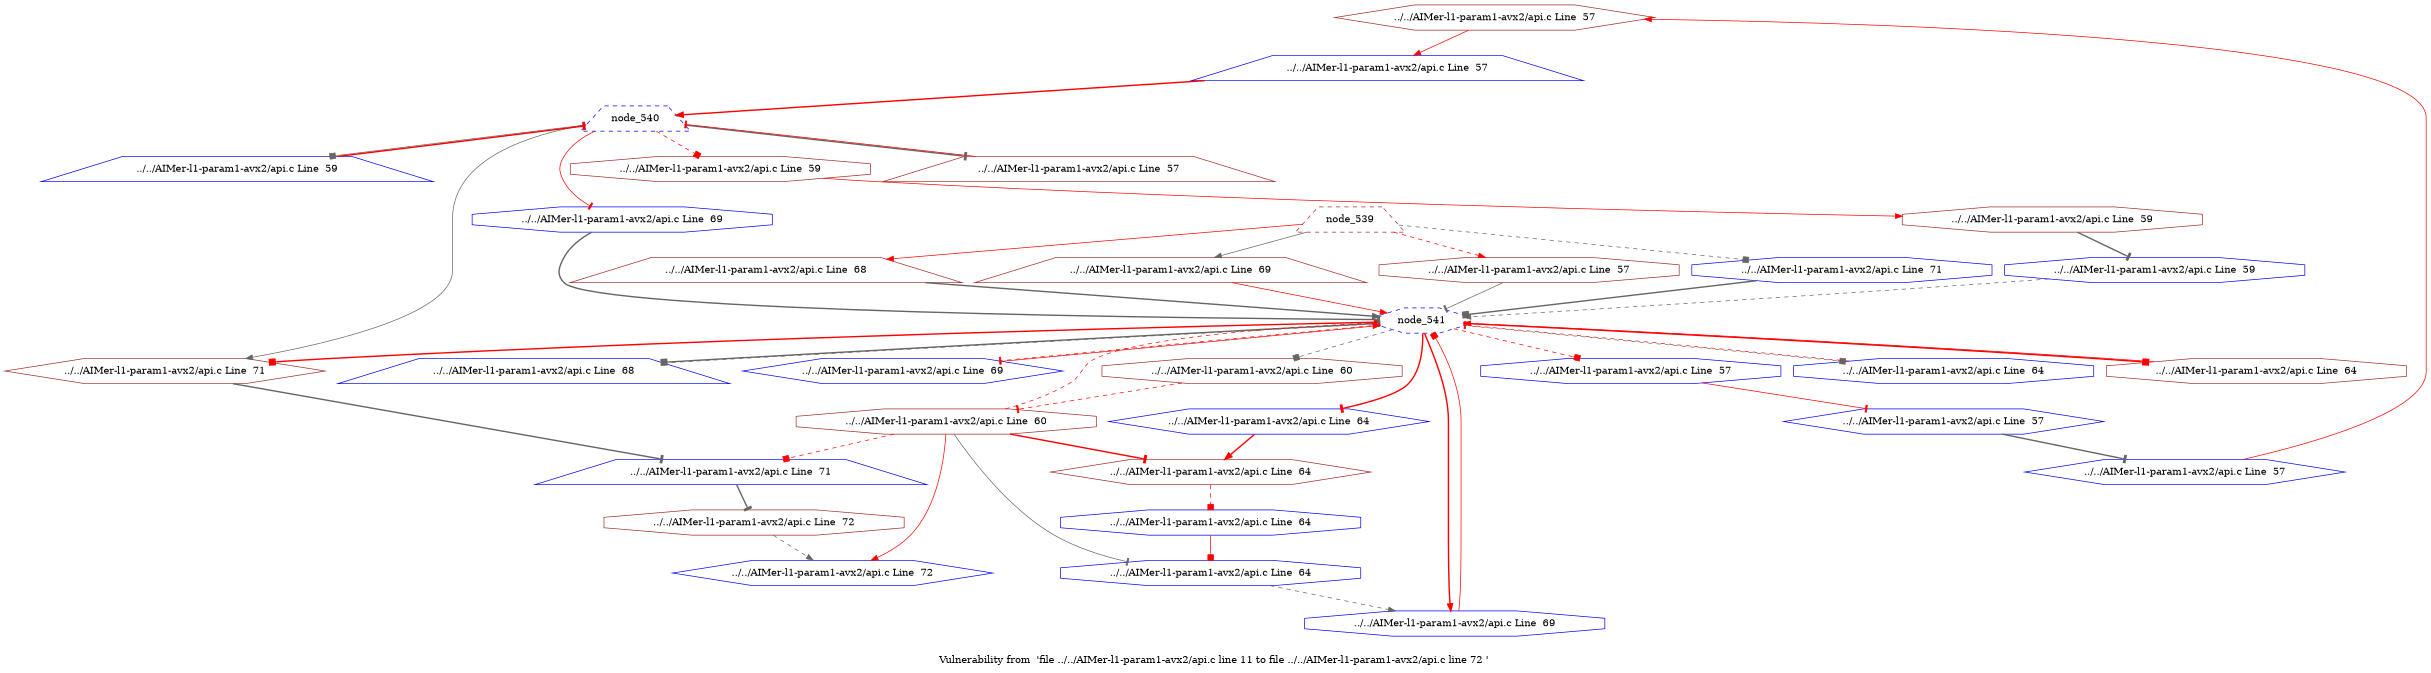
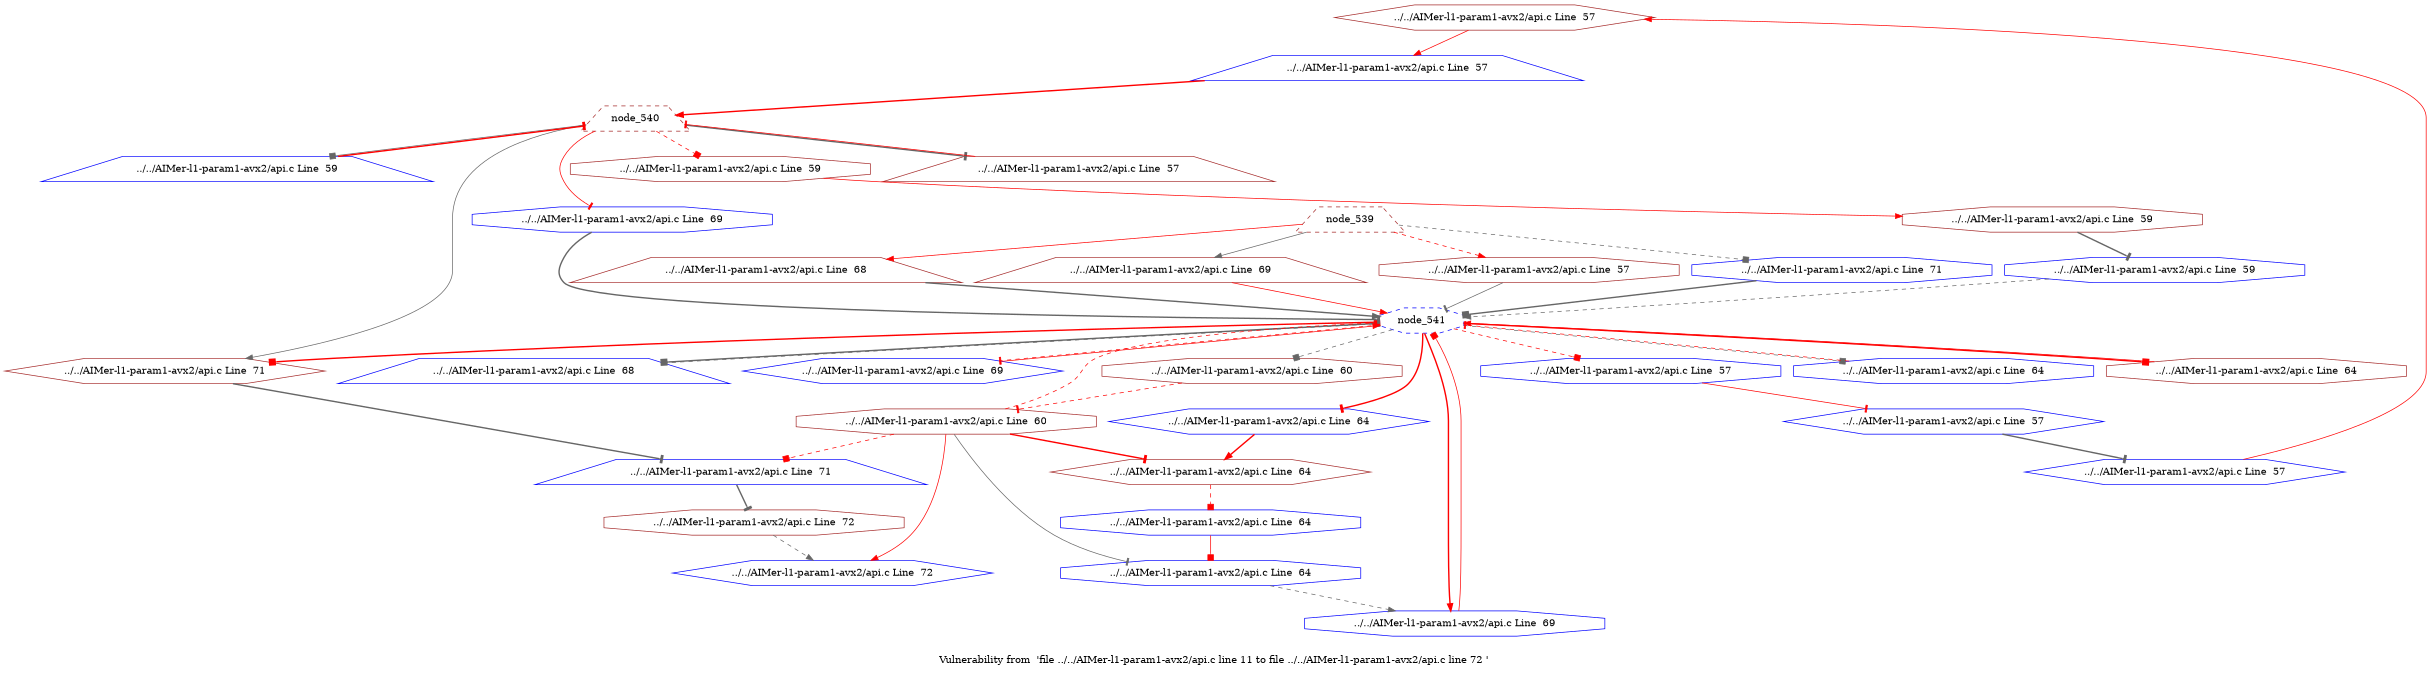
(636, 119) -> (636, 119)
